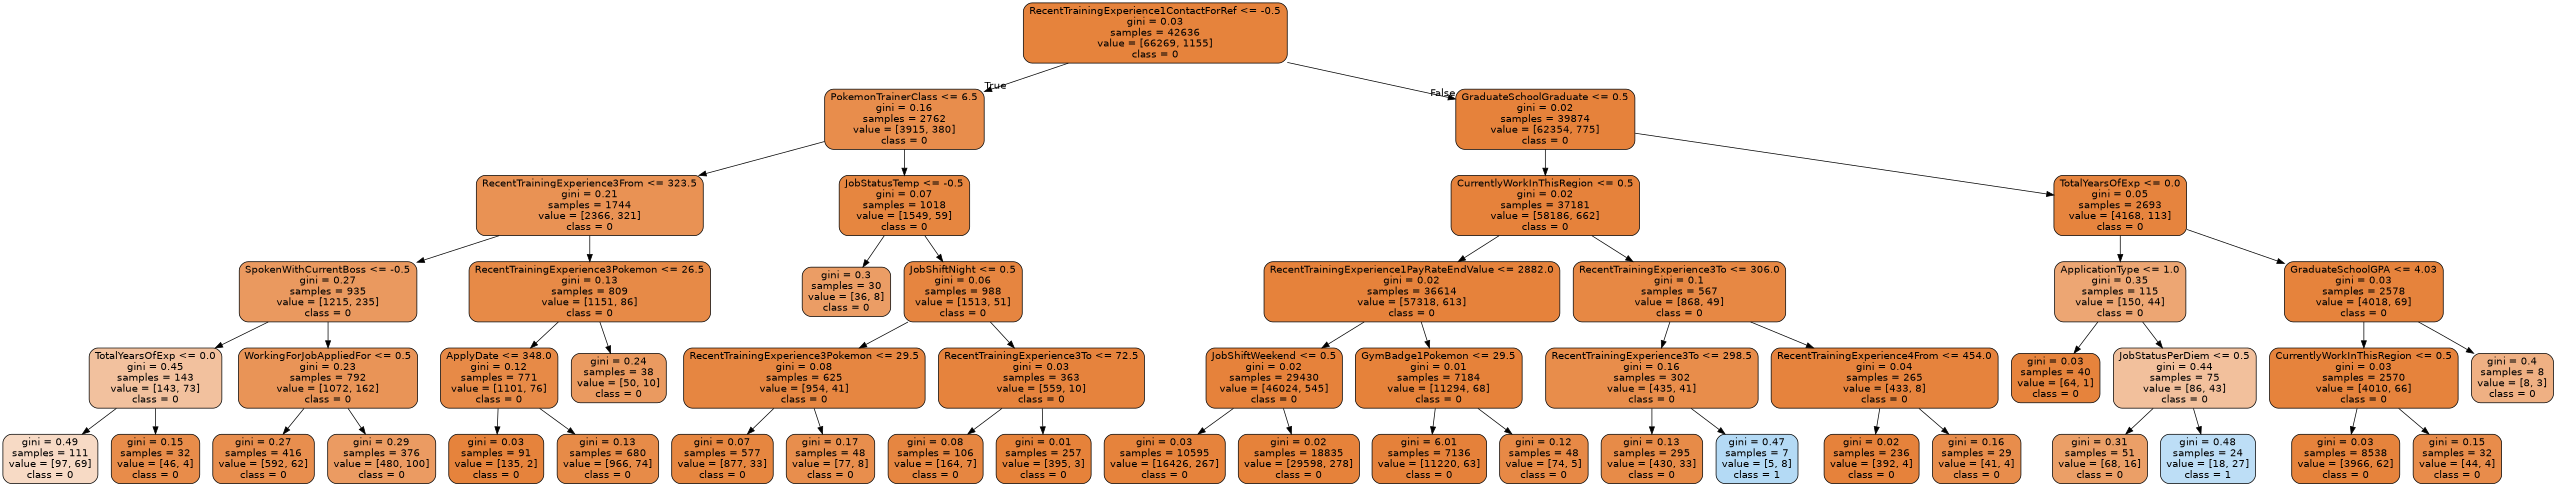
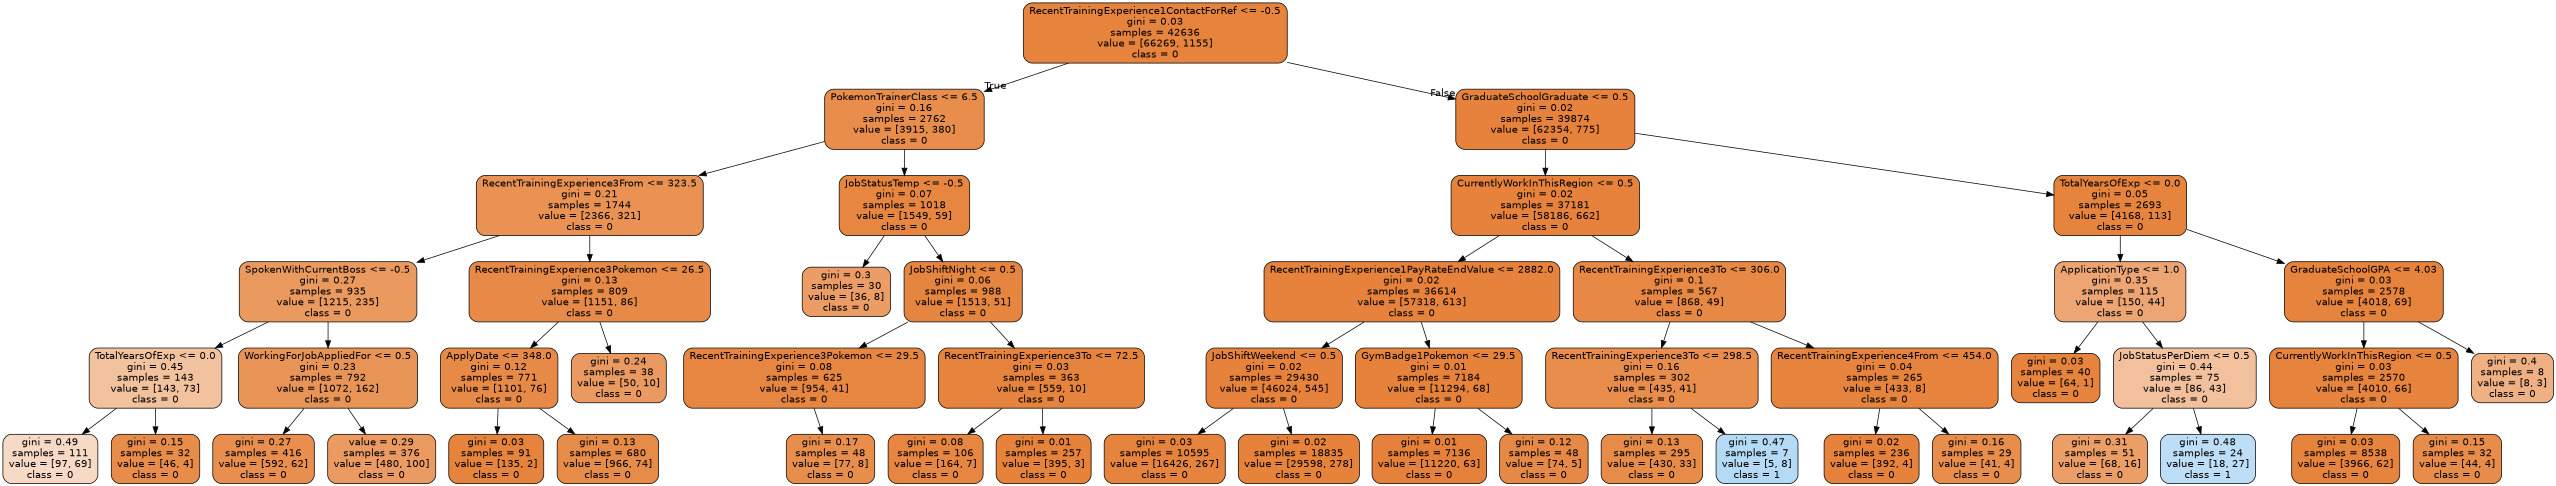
(382, 459) -> (382, 459)
(722, 459) -> none
(1429, 459) -> (1429, 459)
